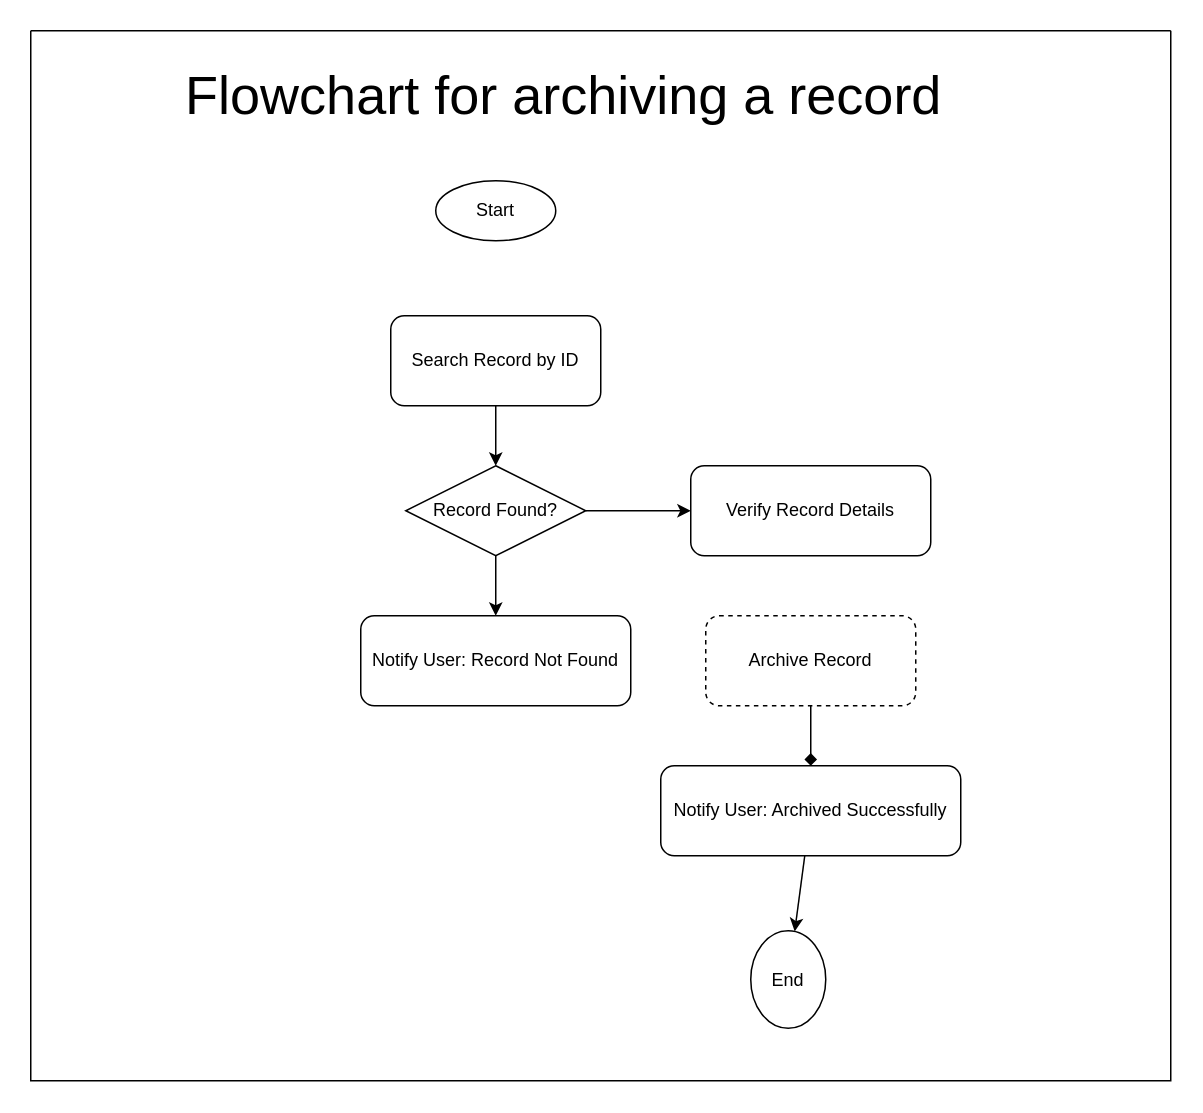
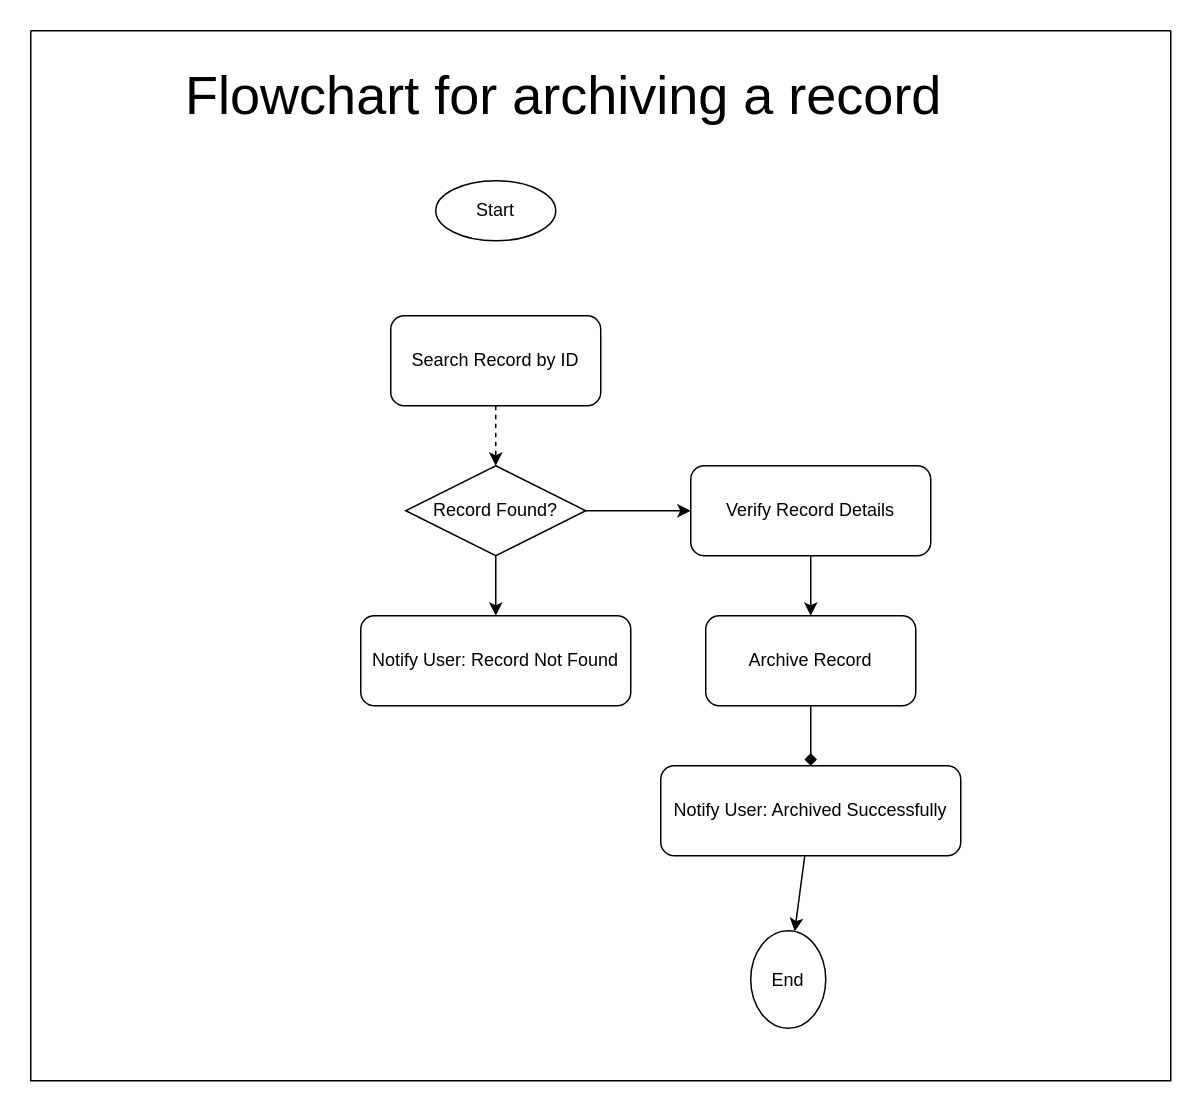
(496, 430) -> (496, 430)
none -> (811, 581)
(811, 661) -> (811, 661)
